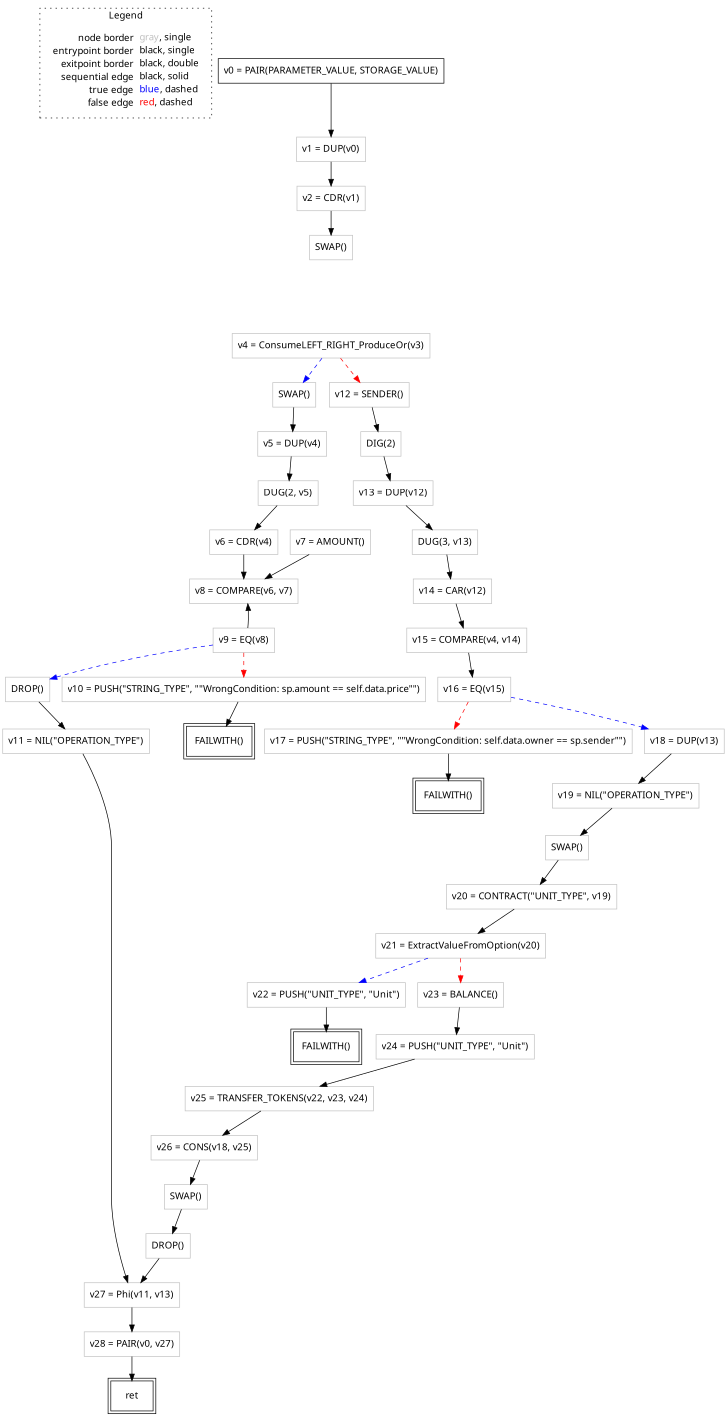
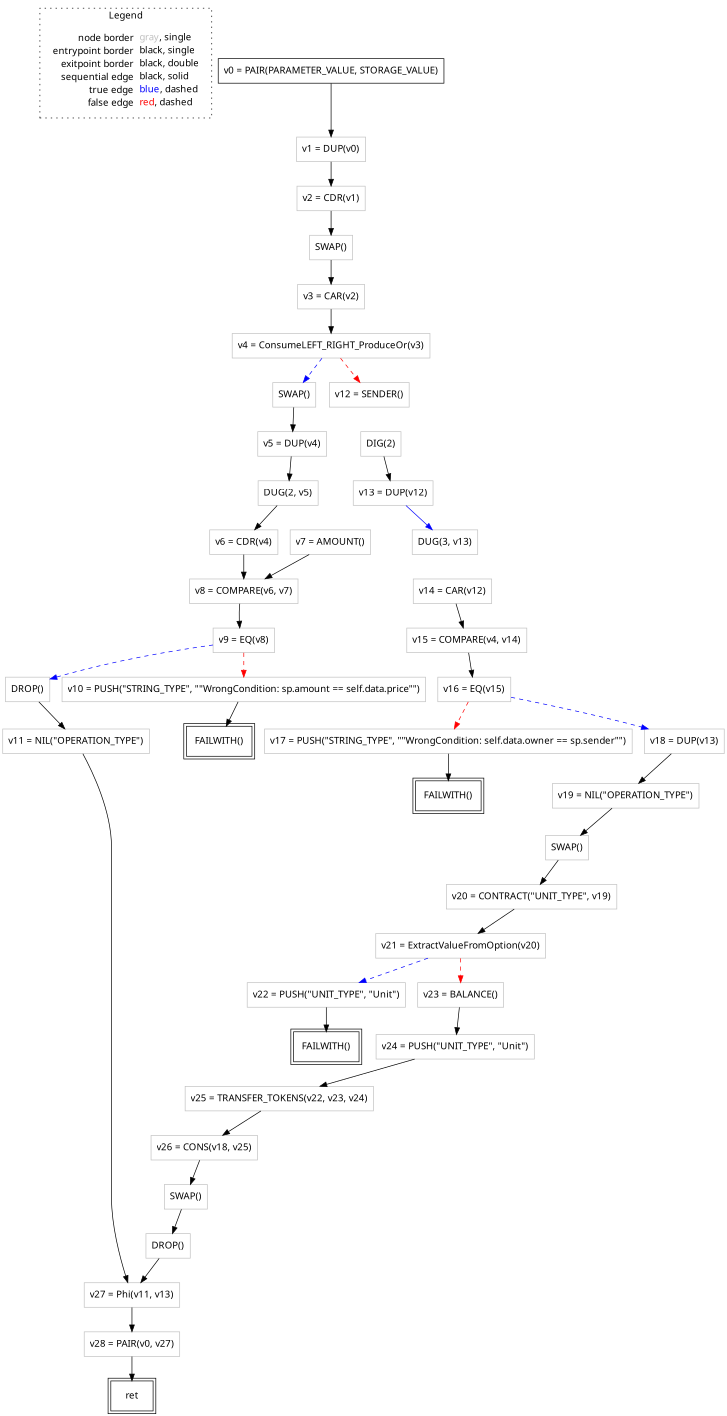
none -> (331, 297)
(374, 416) -> none
(417, 515) -> (417, 515)
(448, 563) -> none
(248, 619) -> (239, 612)
